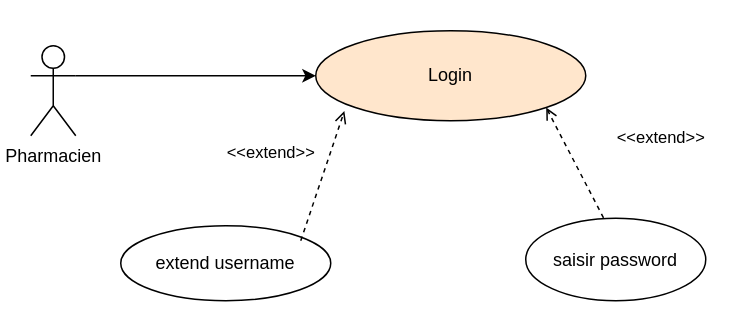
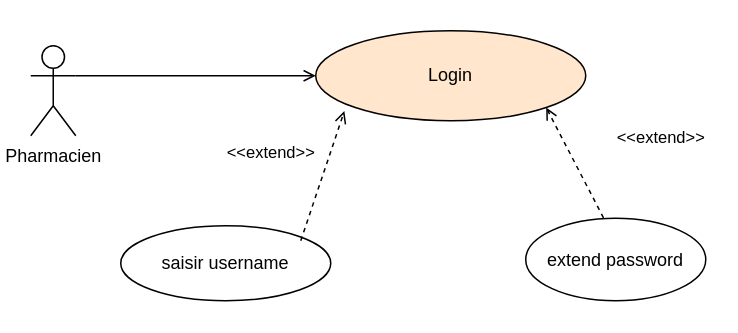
(304, 76) -> (306, 76)
(616, 260) -> (616, 260)
(226, 263) -> (226, 263)
